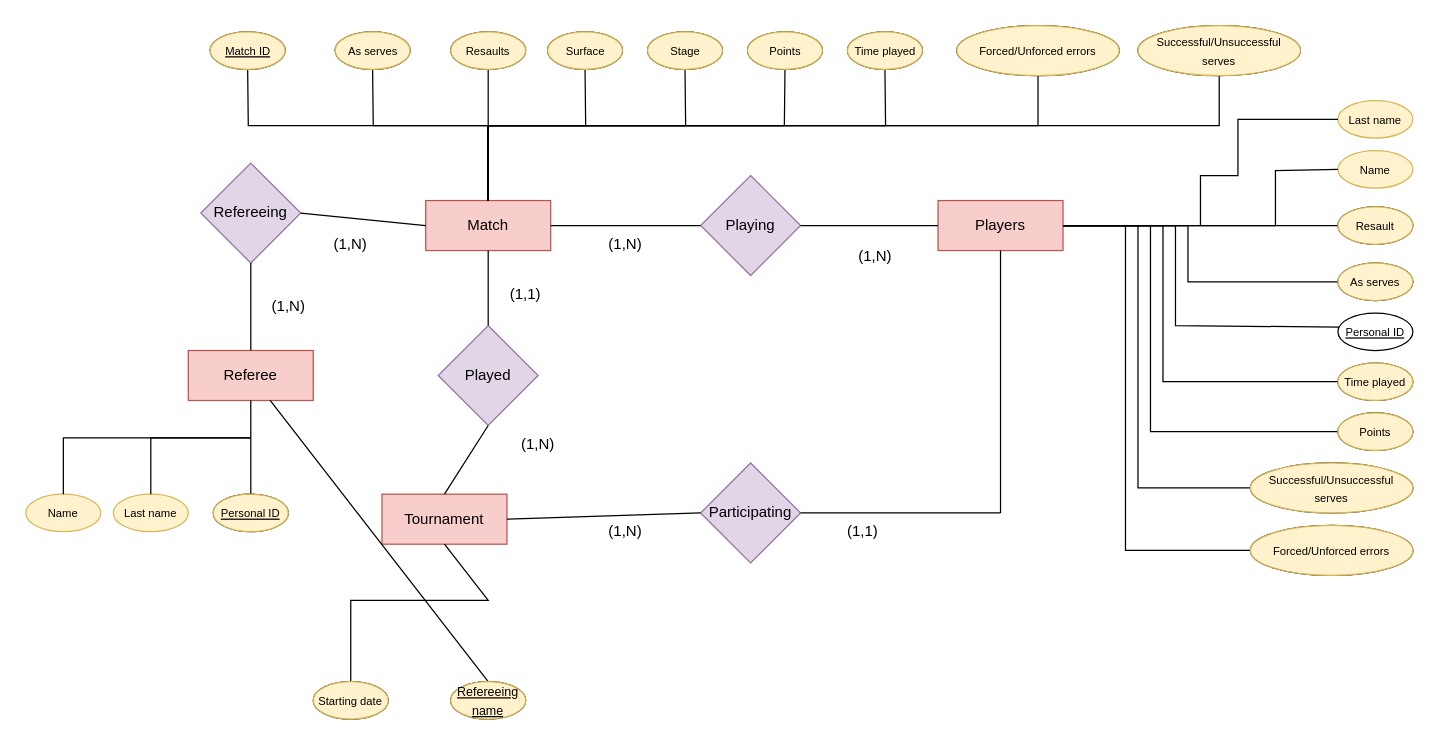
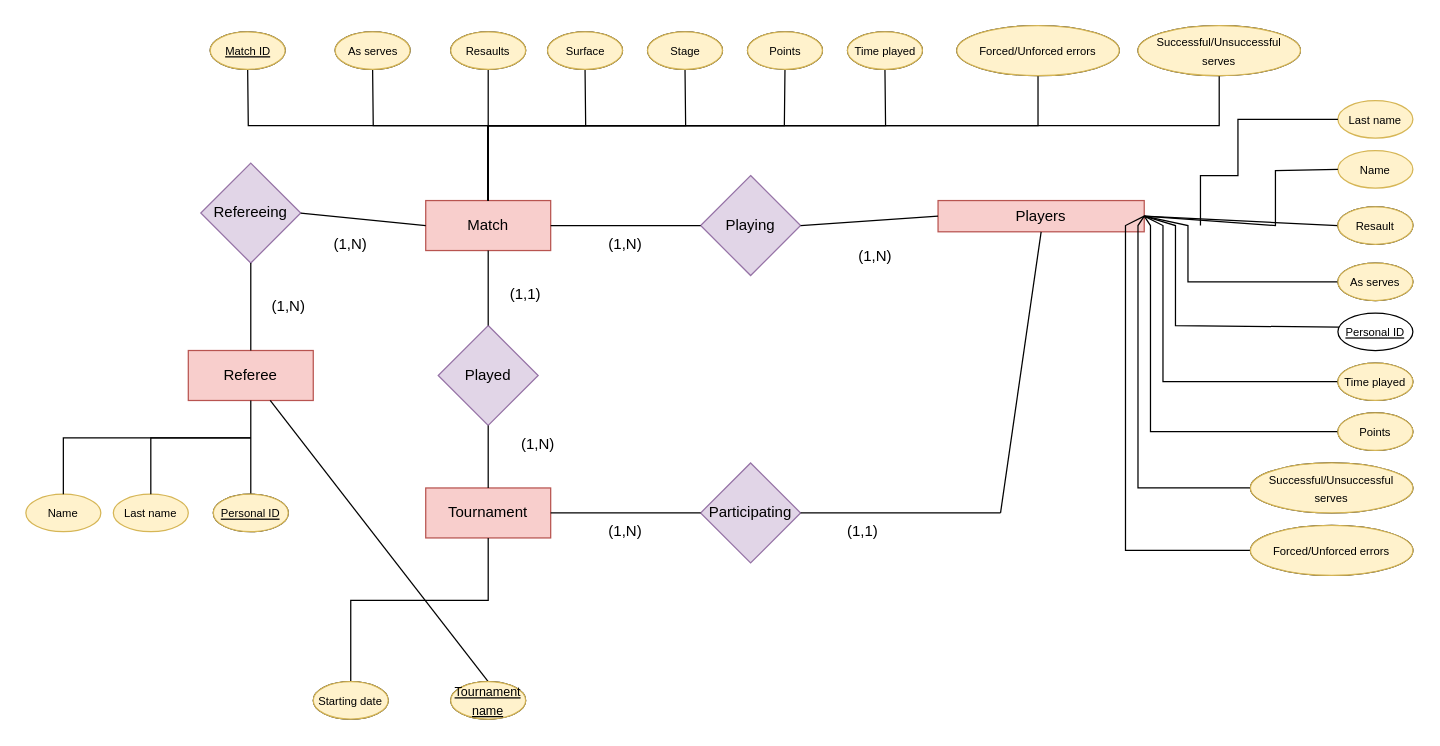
(1001, 226) -> (1041, 216)
(444, 519) -> (488, 513)
(488, 701) -> (488, 701)
